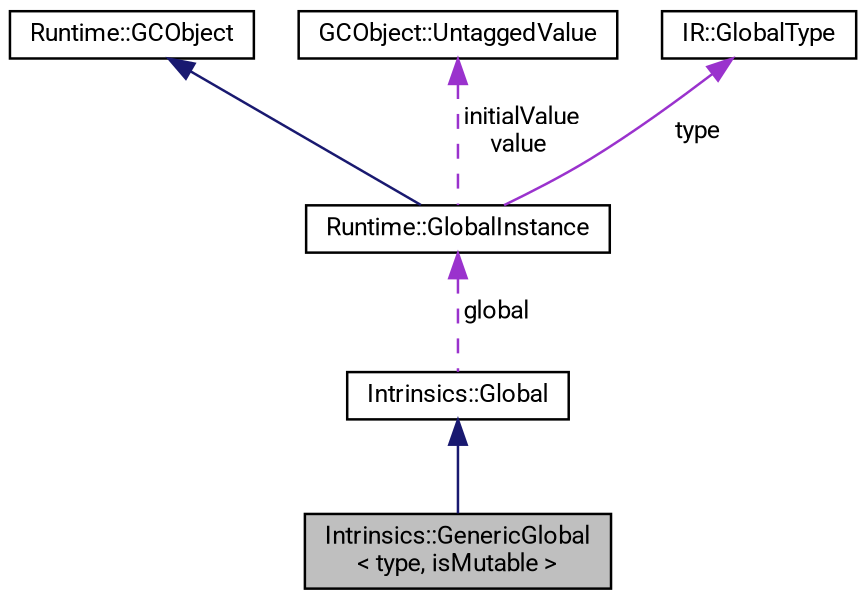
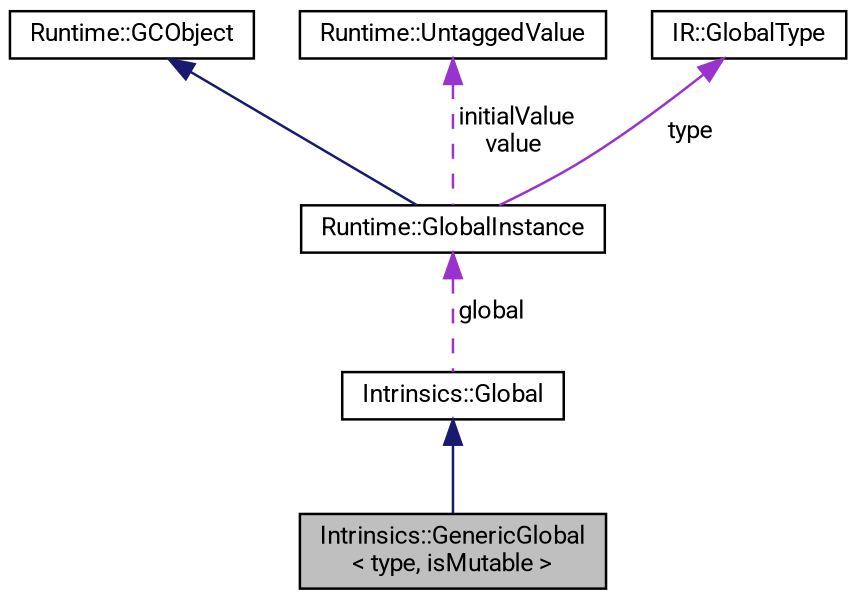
(458, 35) -> (453, 35)
